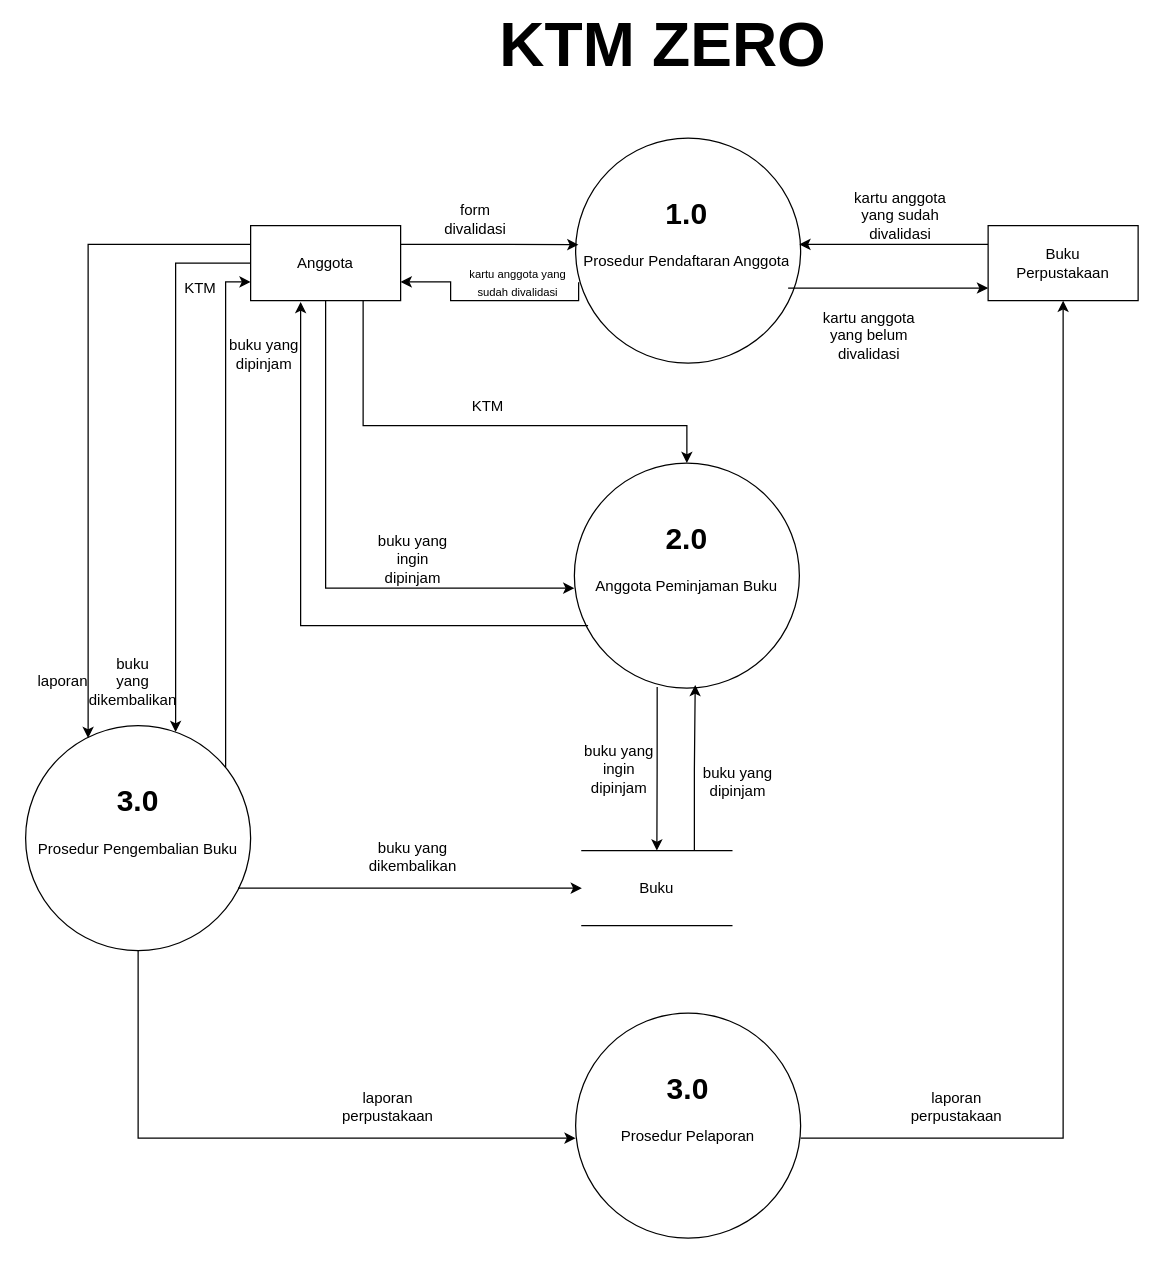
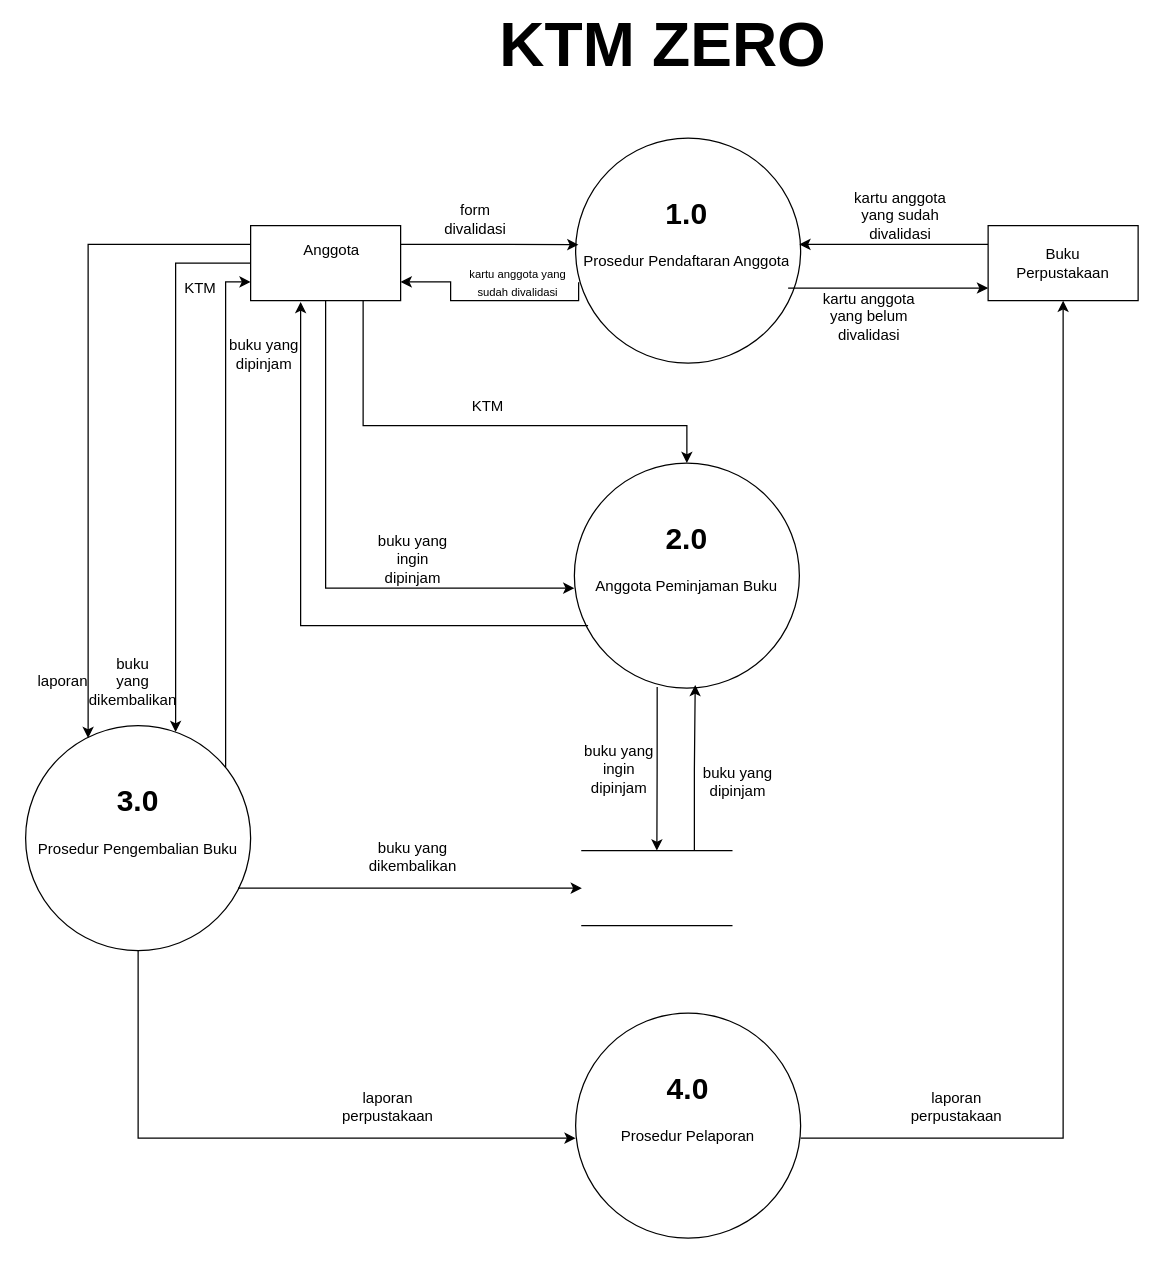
(326, 263) -> (332, 251)
(869, 336) -> (869, 317)
(657, 888) -> none
(688, 1090) -> (688, 1090)
